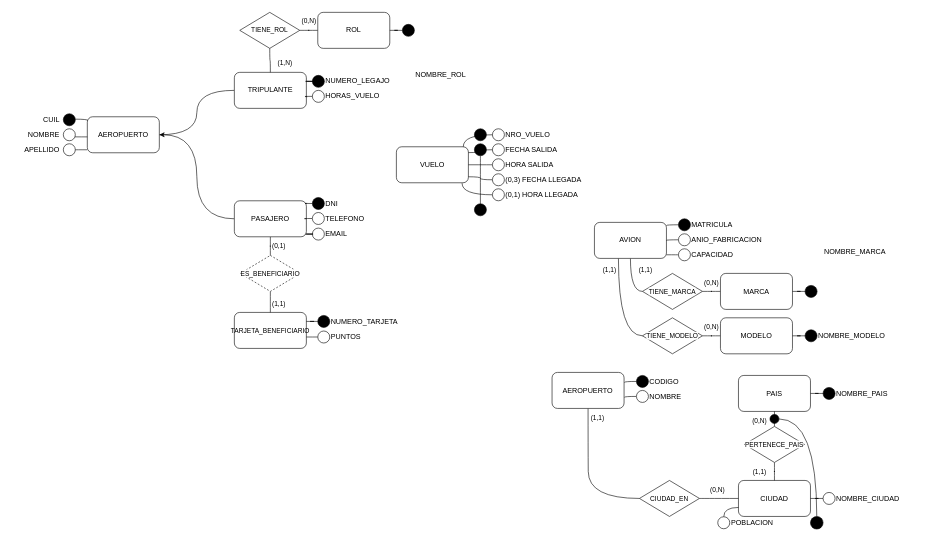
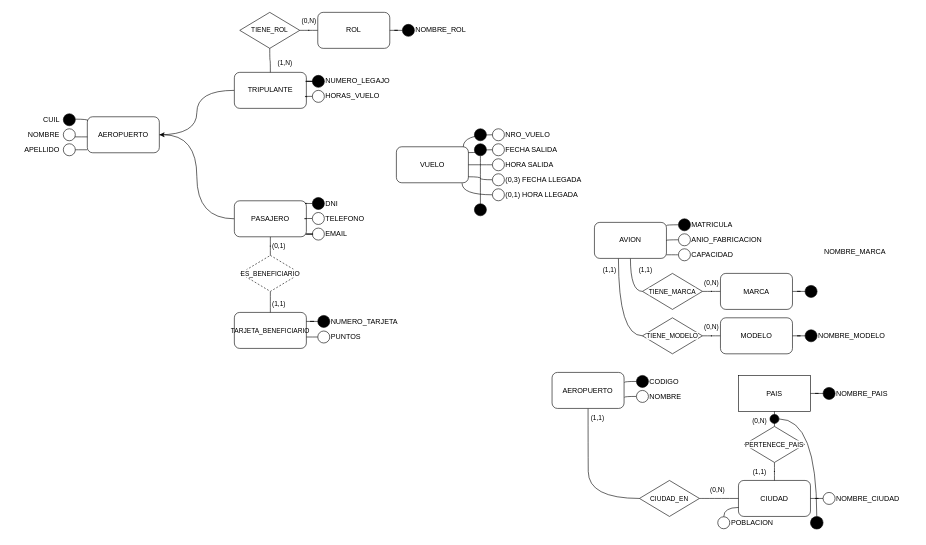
(447, 75) -> (447, 30)
(774, 393) -> (774, 393)
